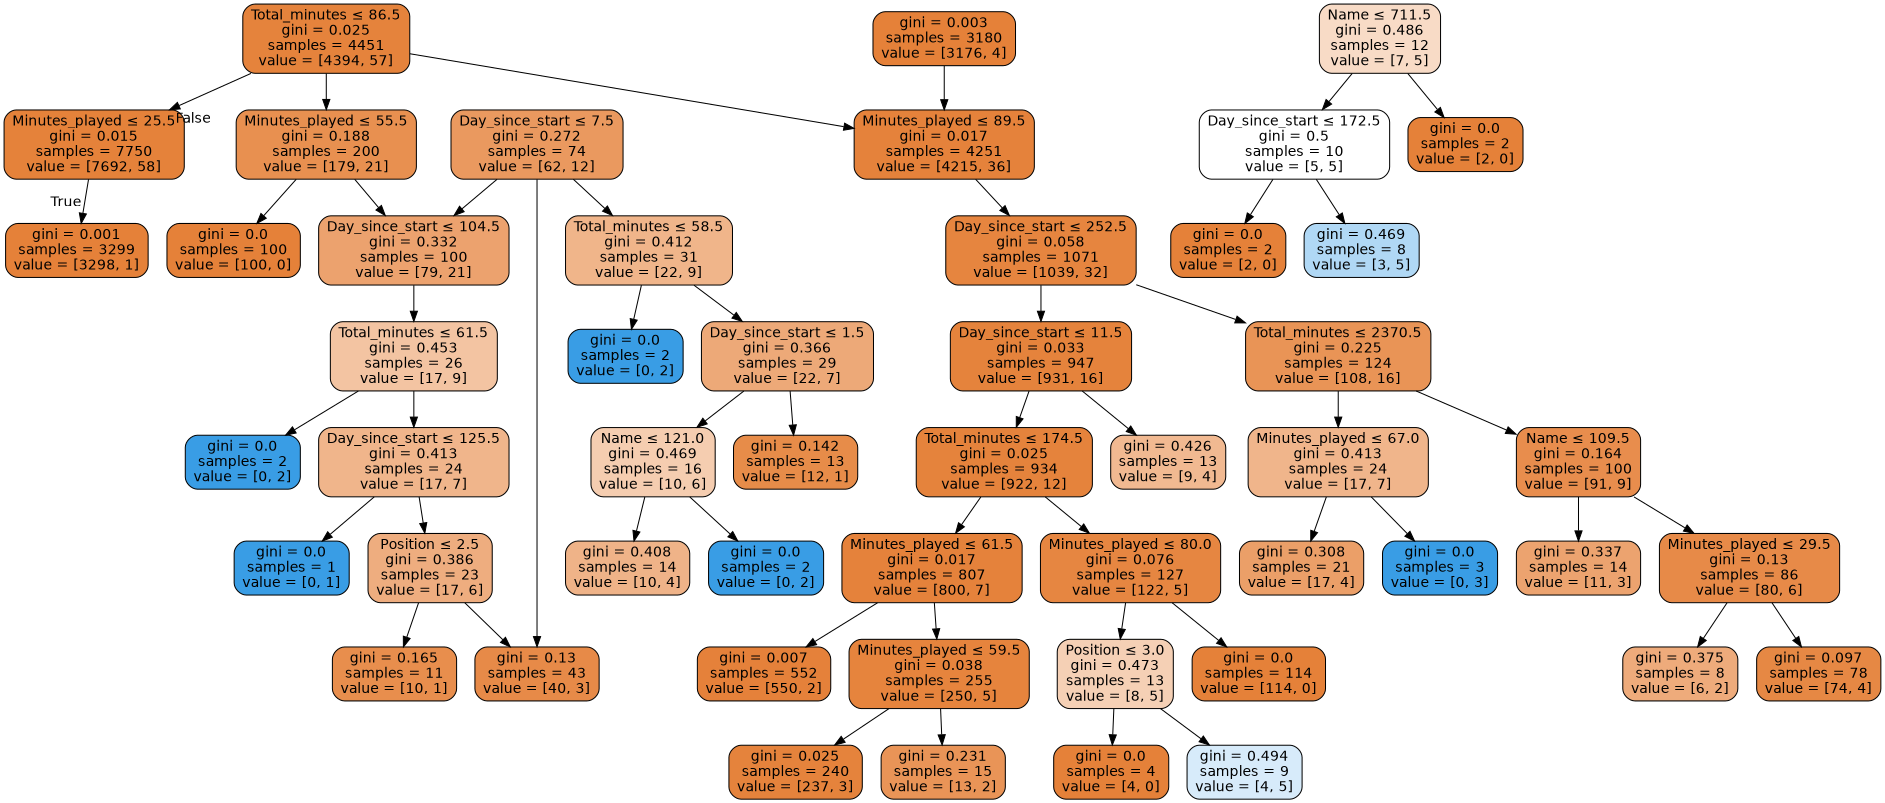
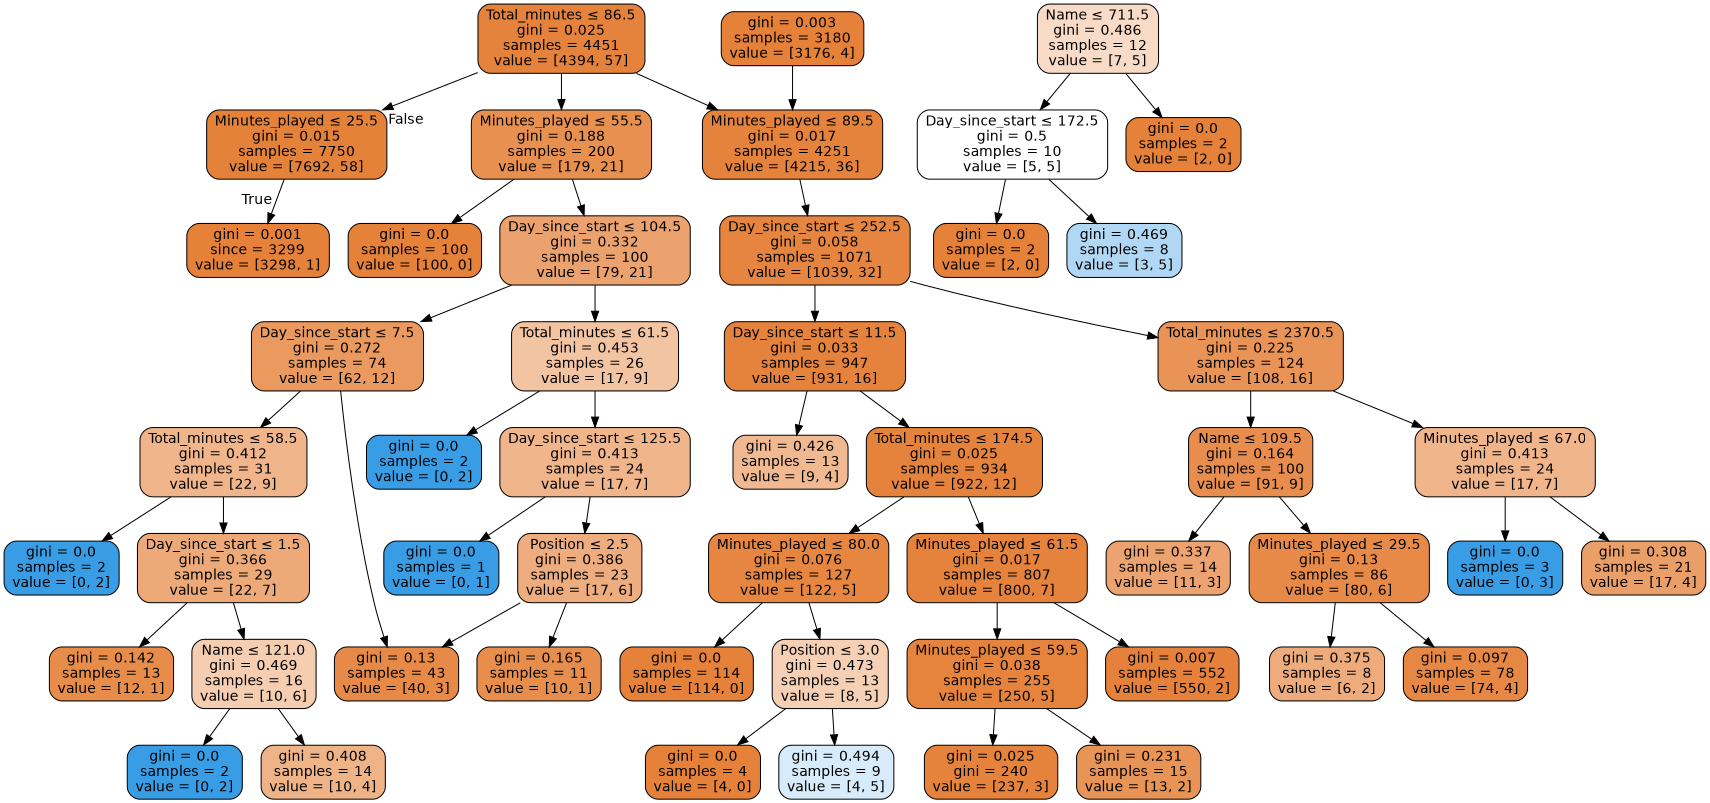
(479, 194) -> (471, 301)
(77, 250) -> (258, 250)
(796, 772) -> (991, 772)
